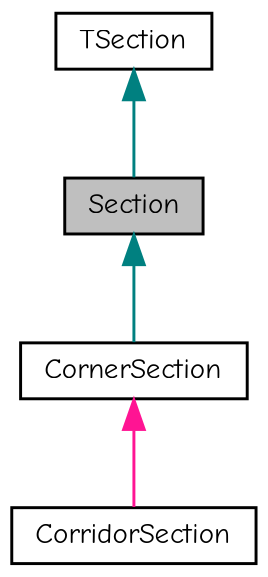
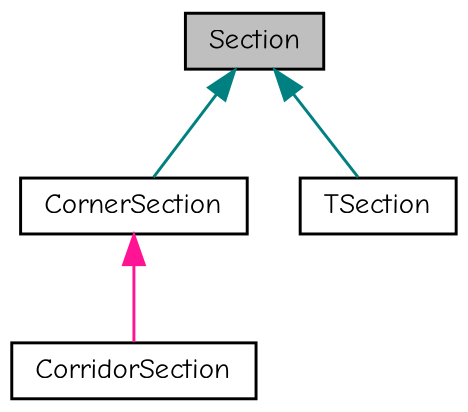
(134, 139) -> (326, 136)
